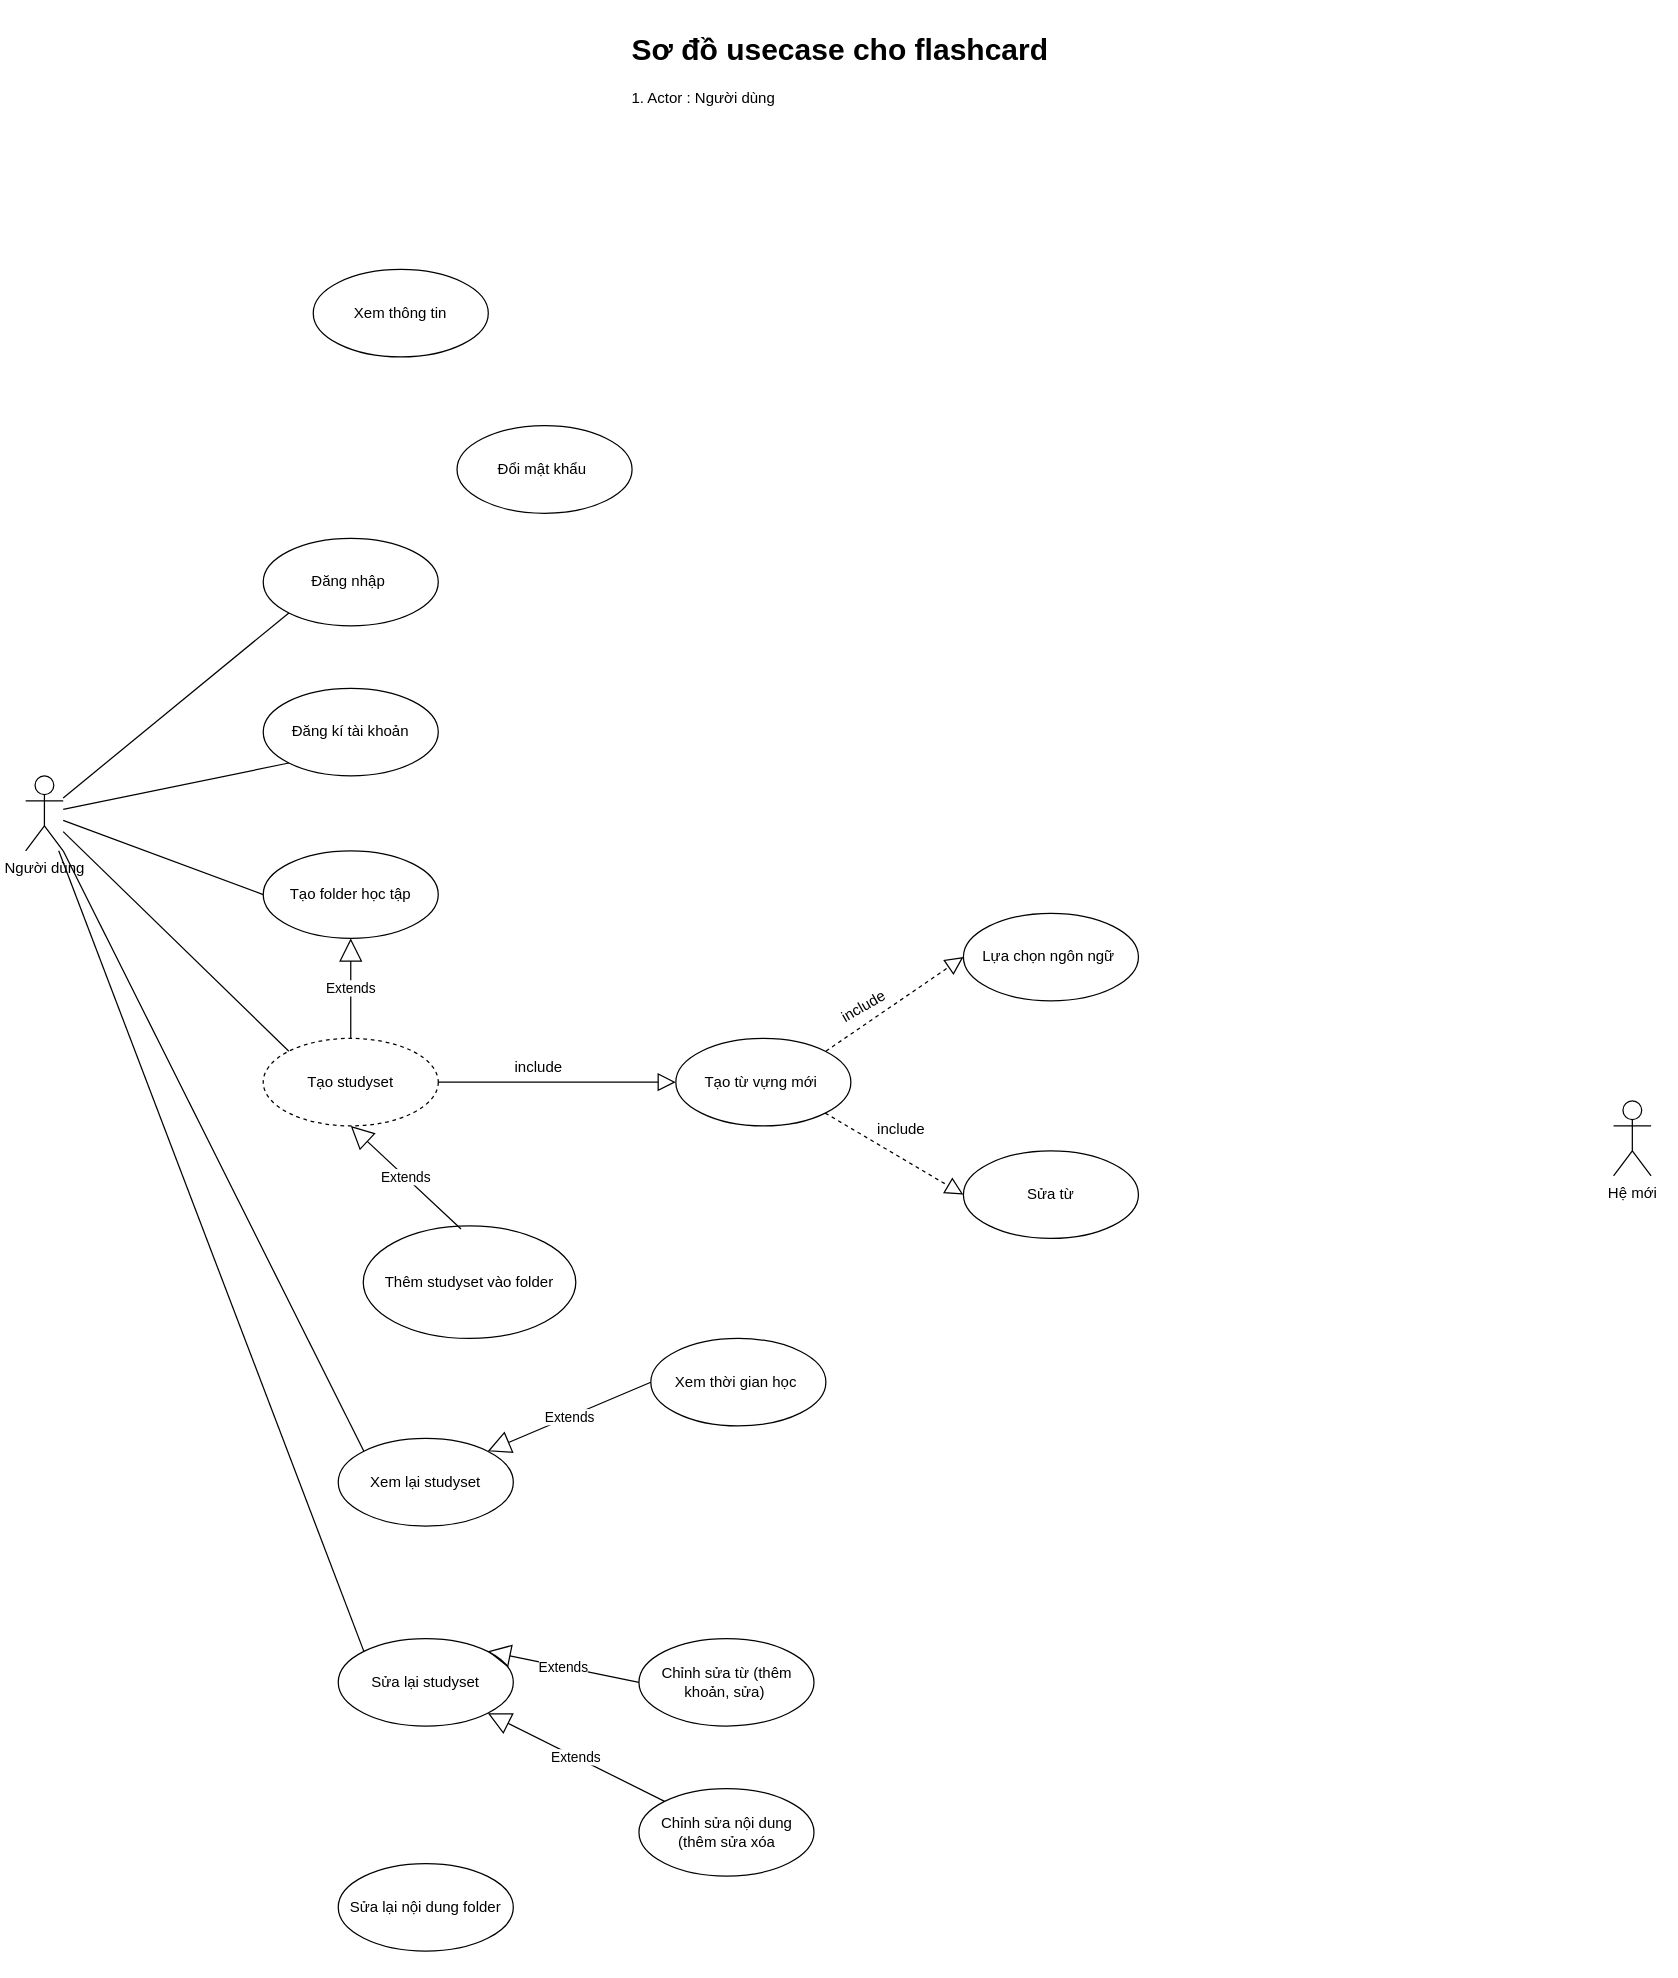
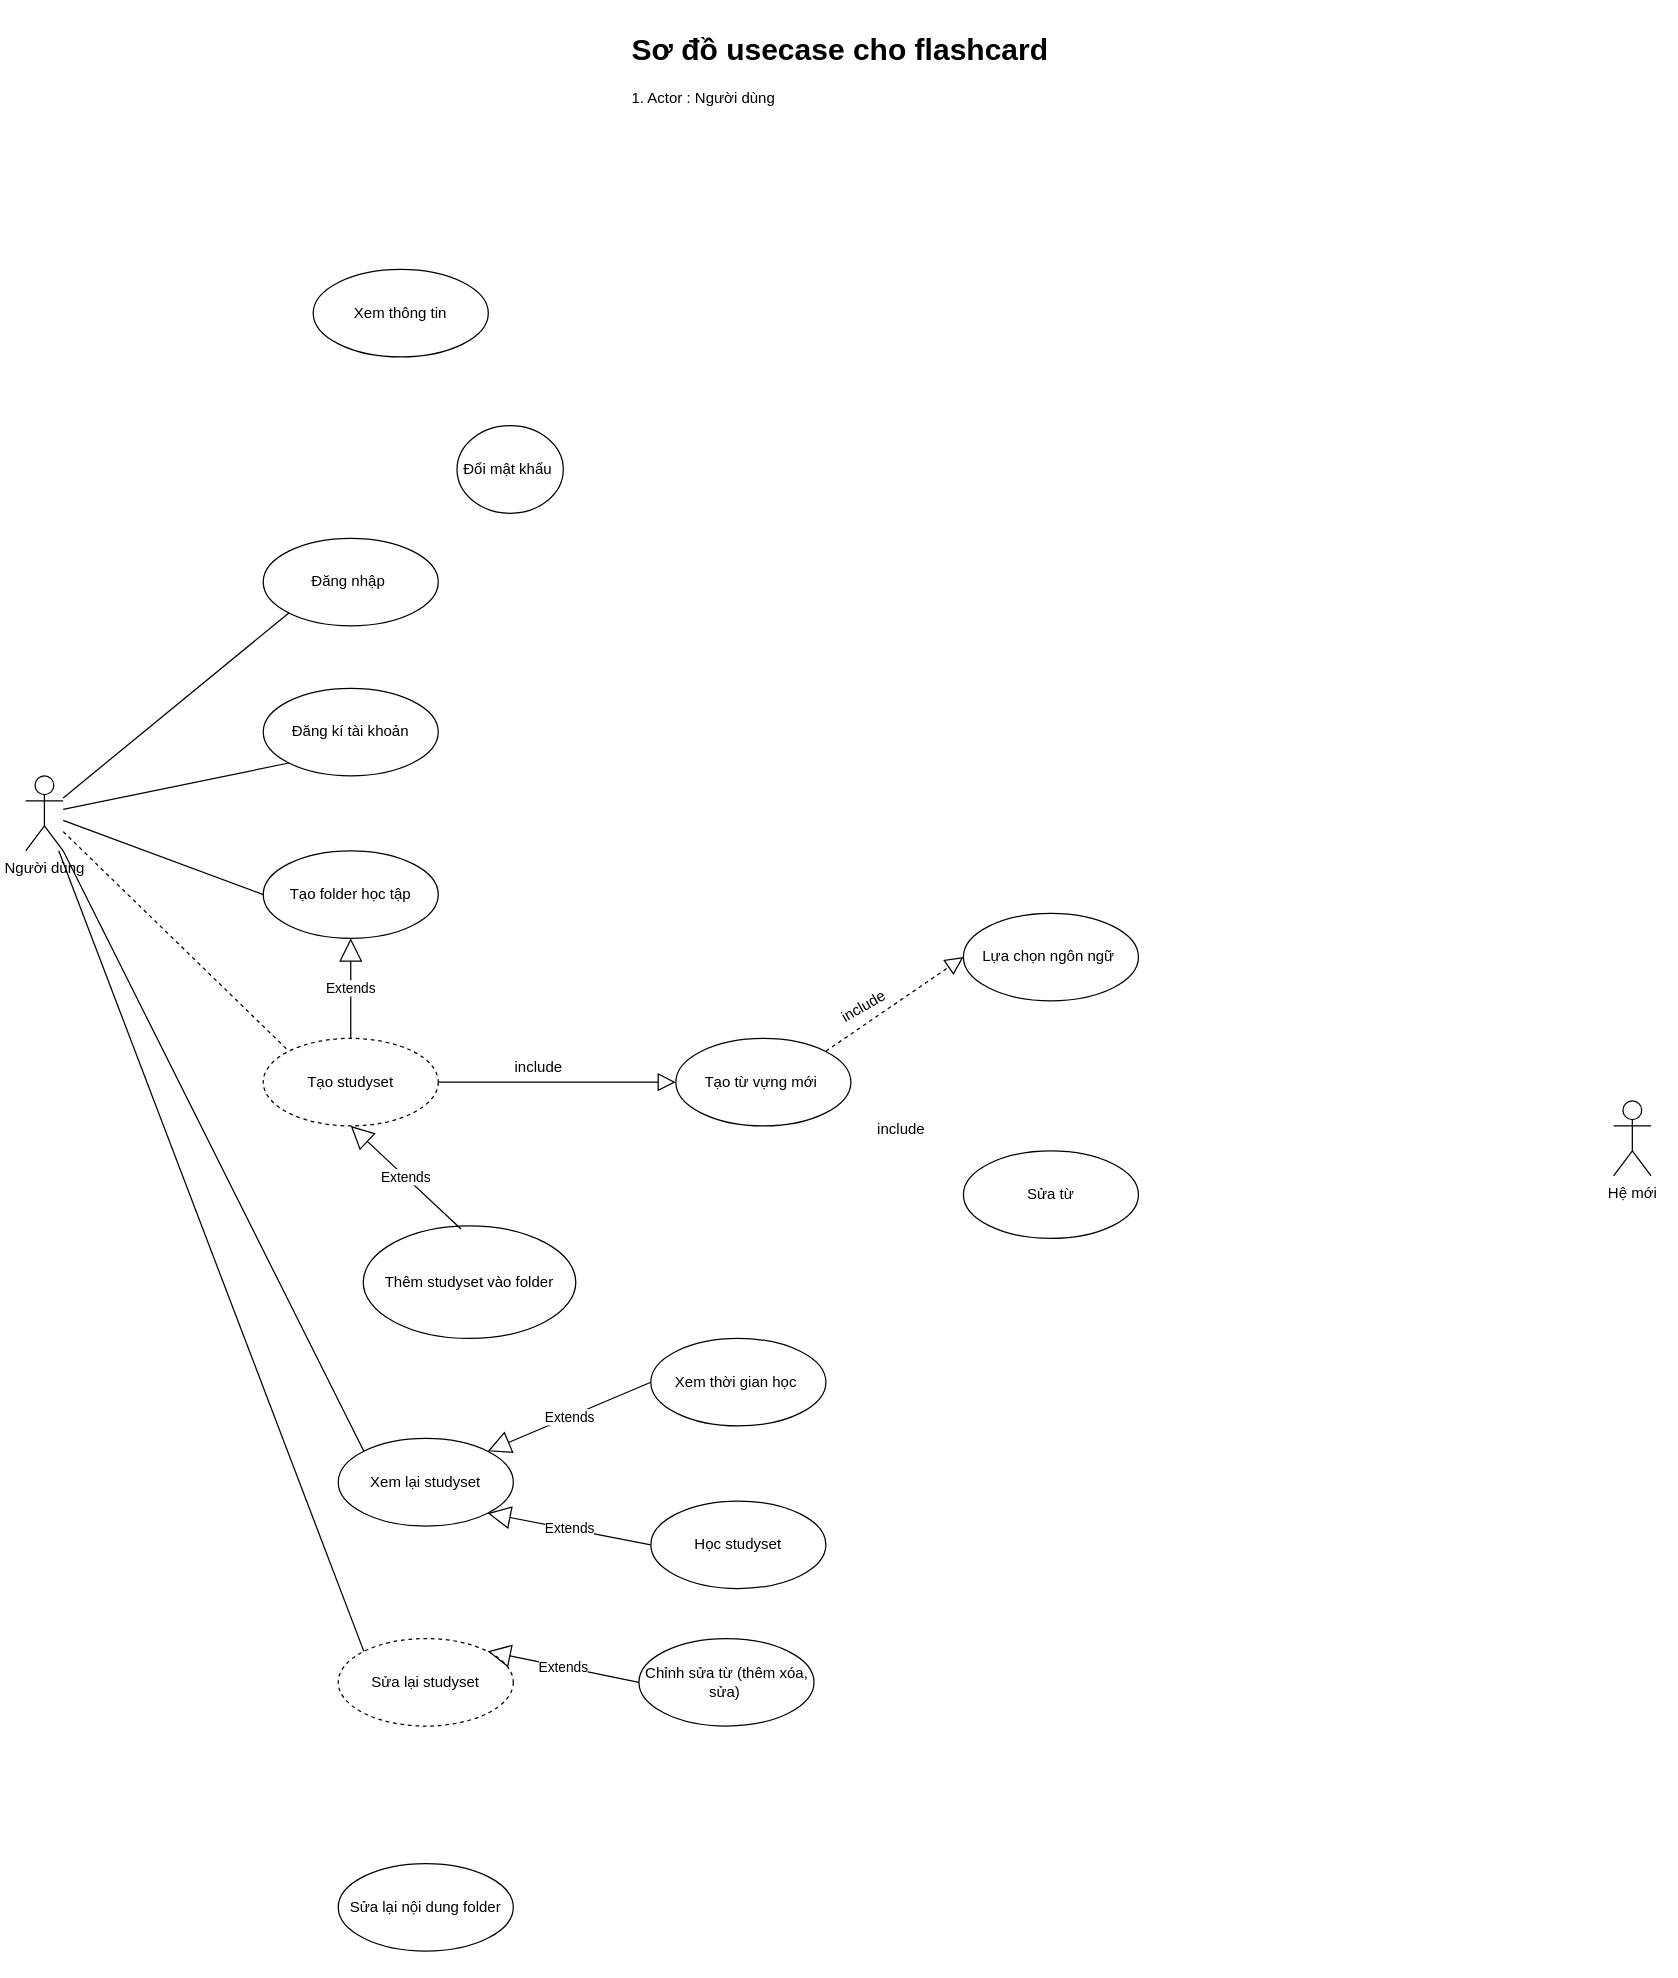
(544, 469) -> (510, 469)
(176, 941) -> (176, 941)
(886, 1149) -> none
none -> (581, 1531)
none -> (738, 1544)
(426, 1682) -> (426, 1682)
(727, 1682) -> (727, 1682)
(586, 1762) -> none
(726, 1832) -> none
